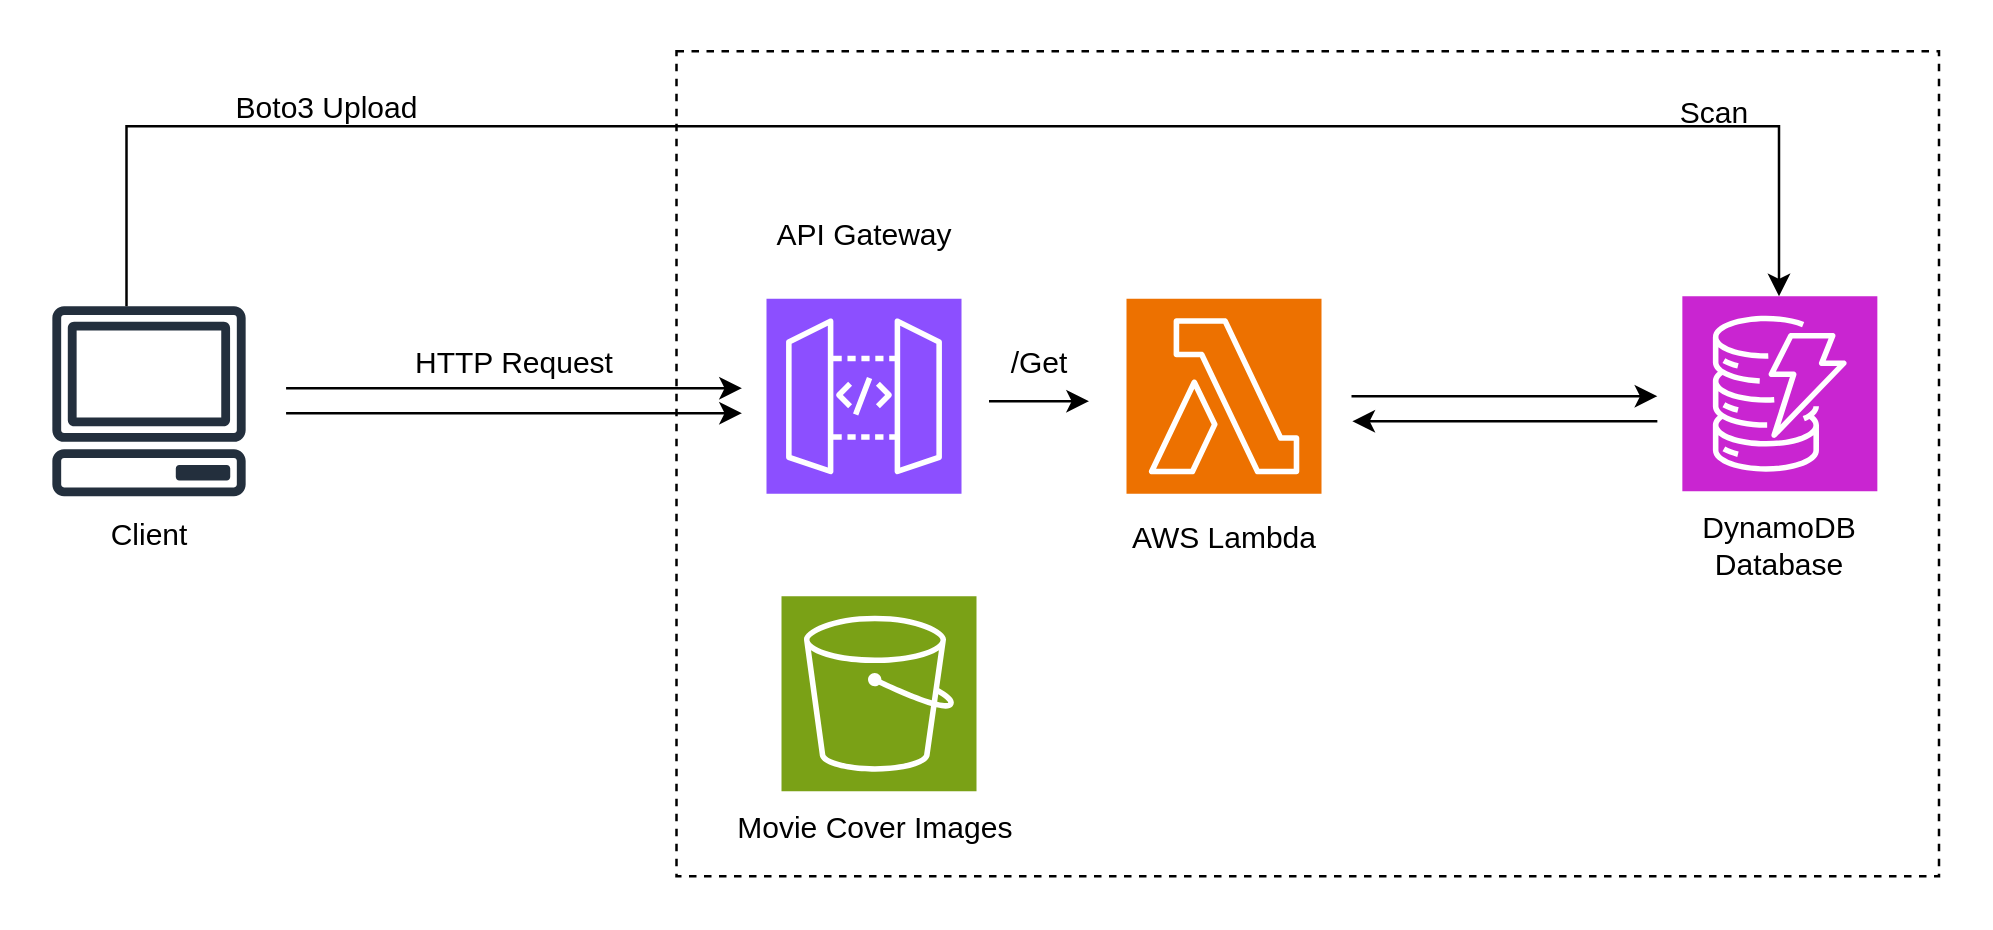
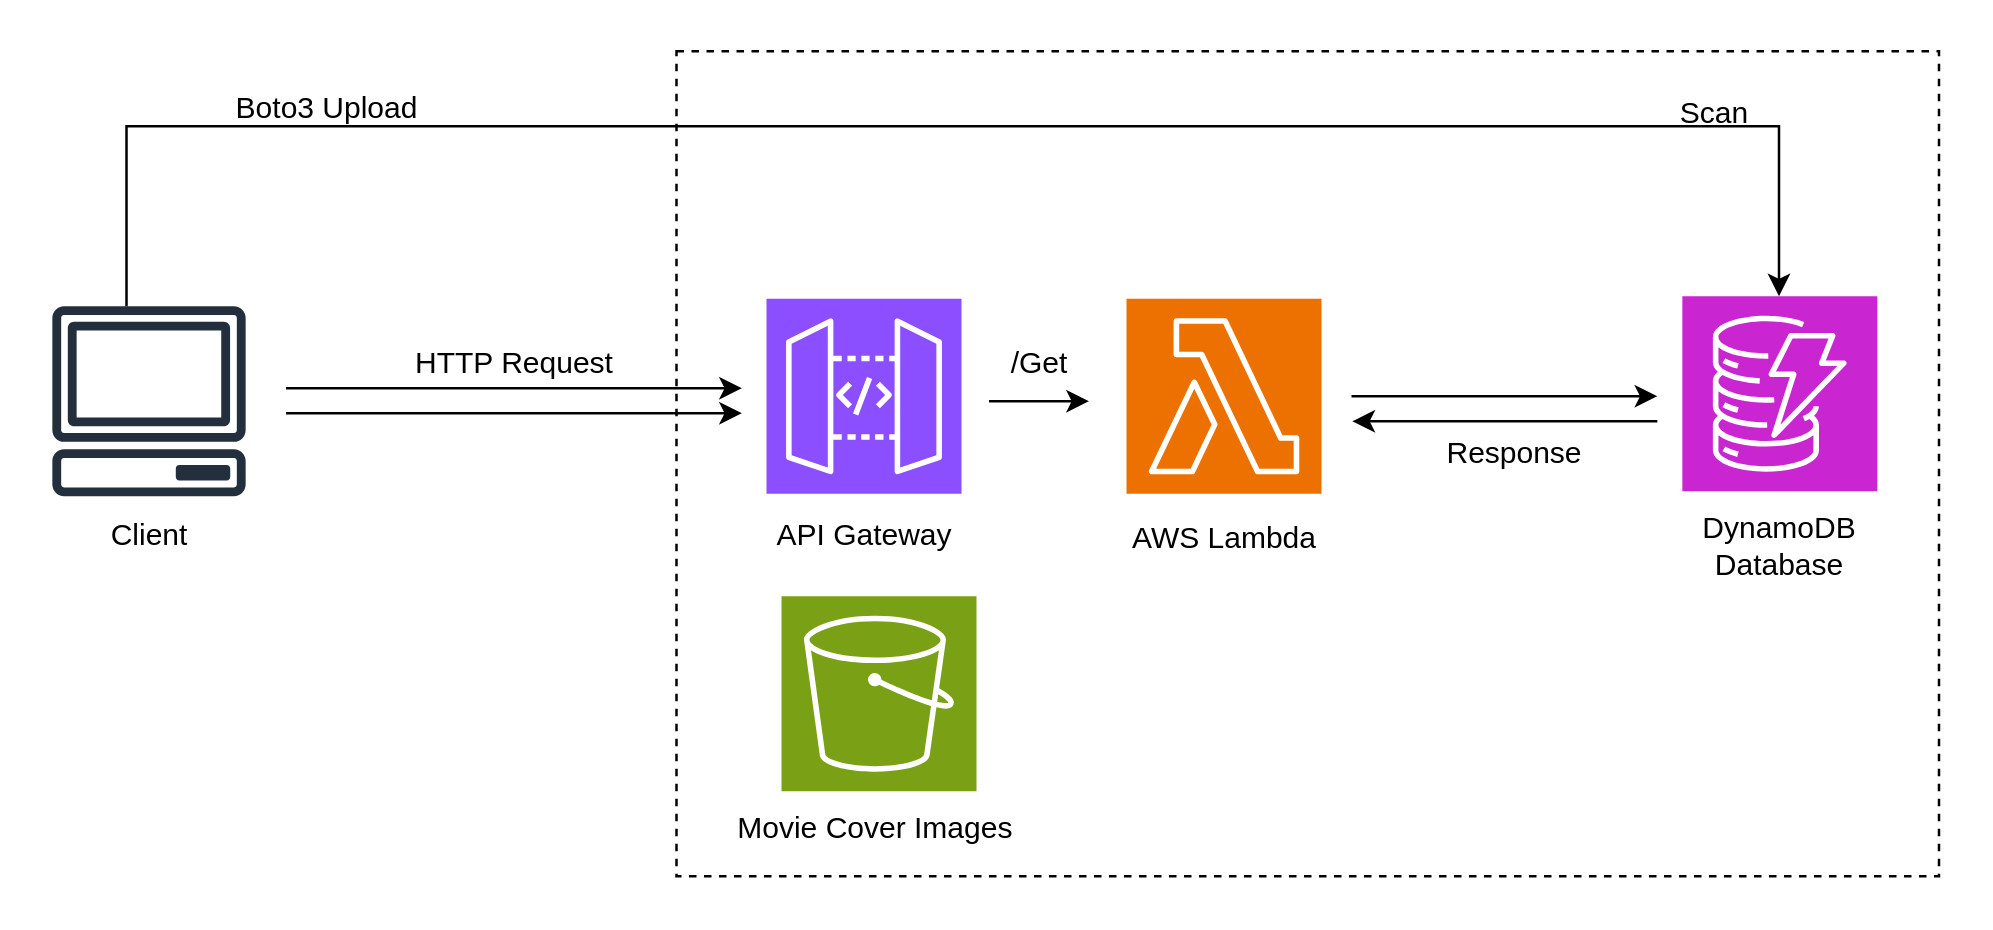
(864, 236) -> (864, 536)
none -> (1514, 454)
